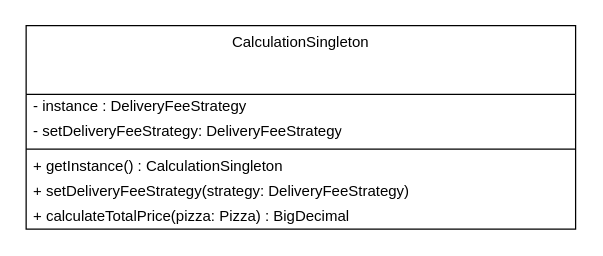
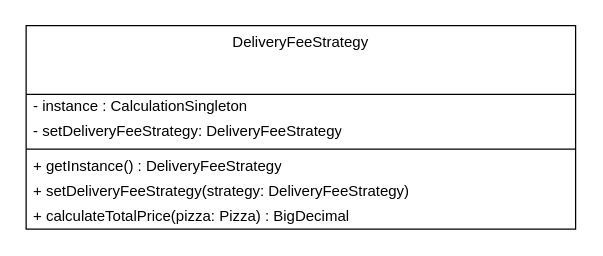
(301, 43) -> (301, 43)
(154, 107) -> (152, 107)
(175, 167) -> (177, 167)
